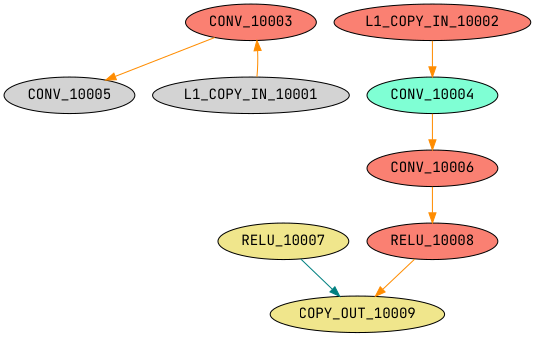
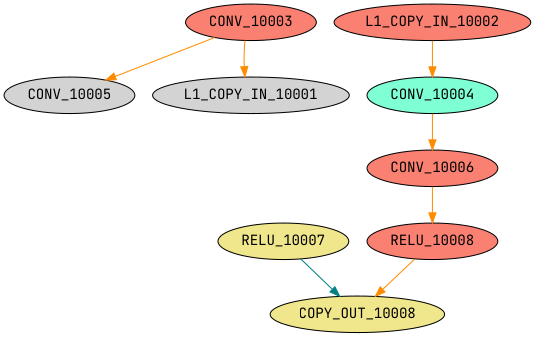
(258, 64) -> (244, 54)
(357, 314) -> (357, 314)
